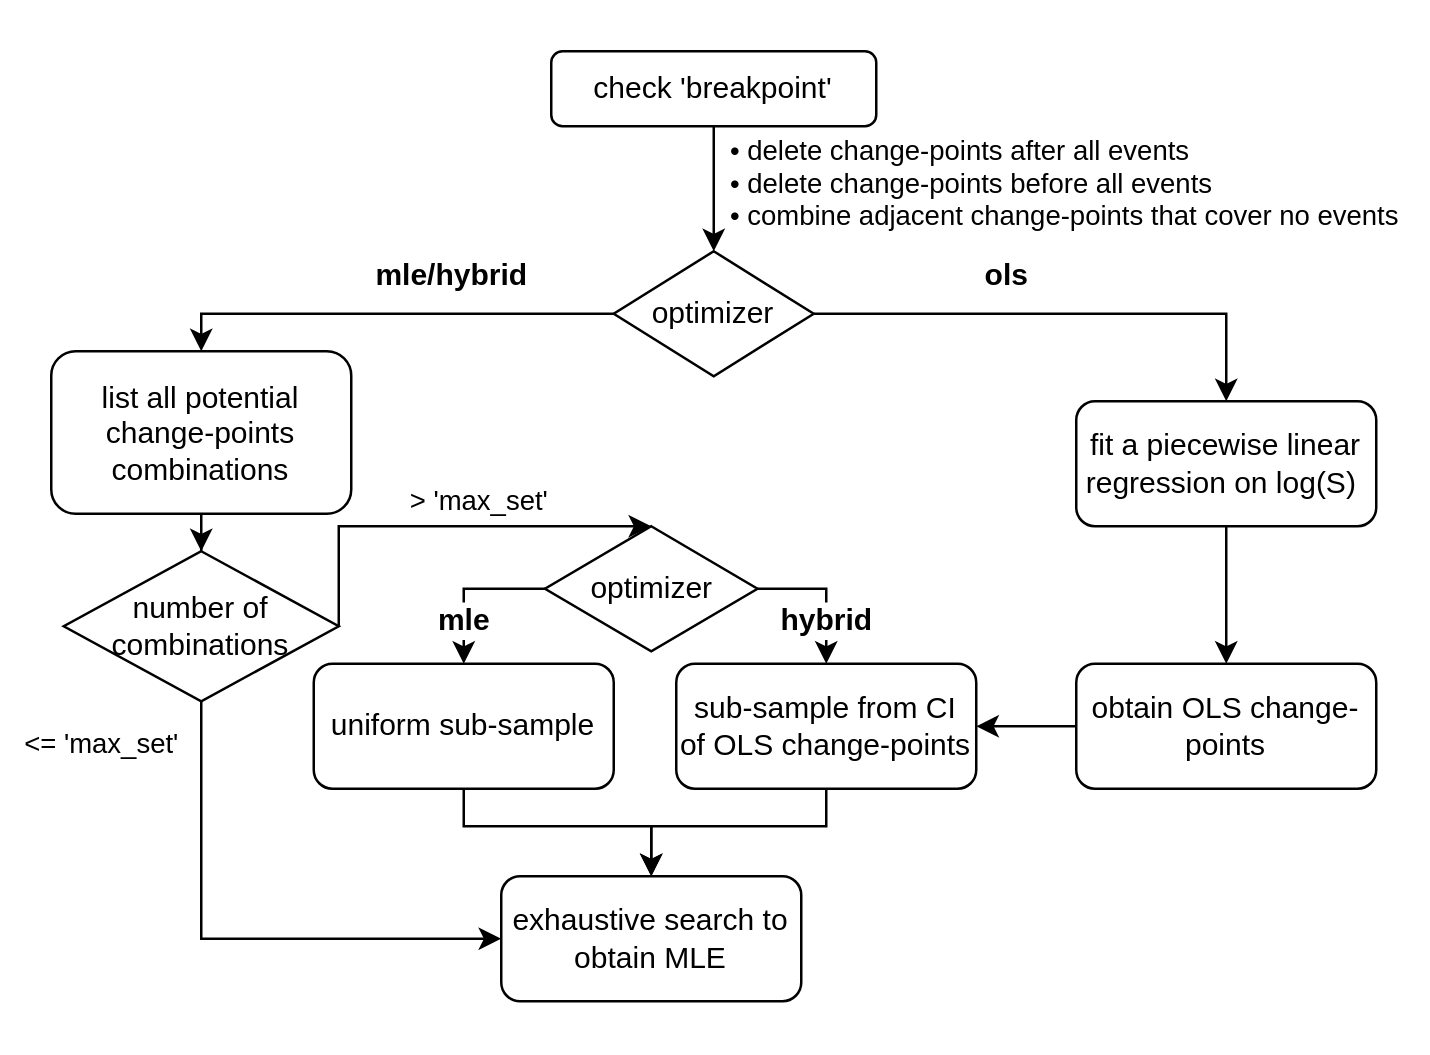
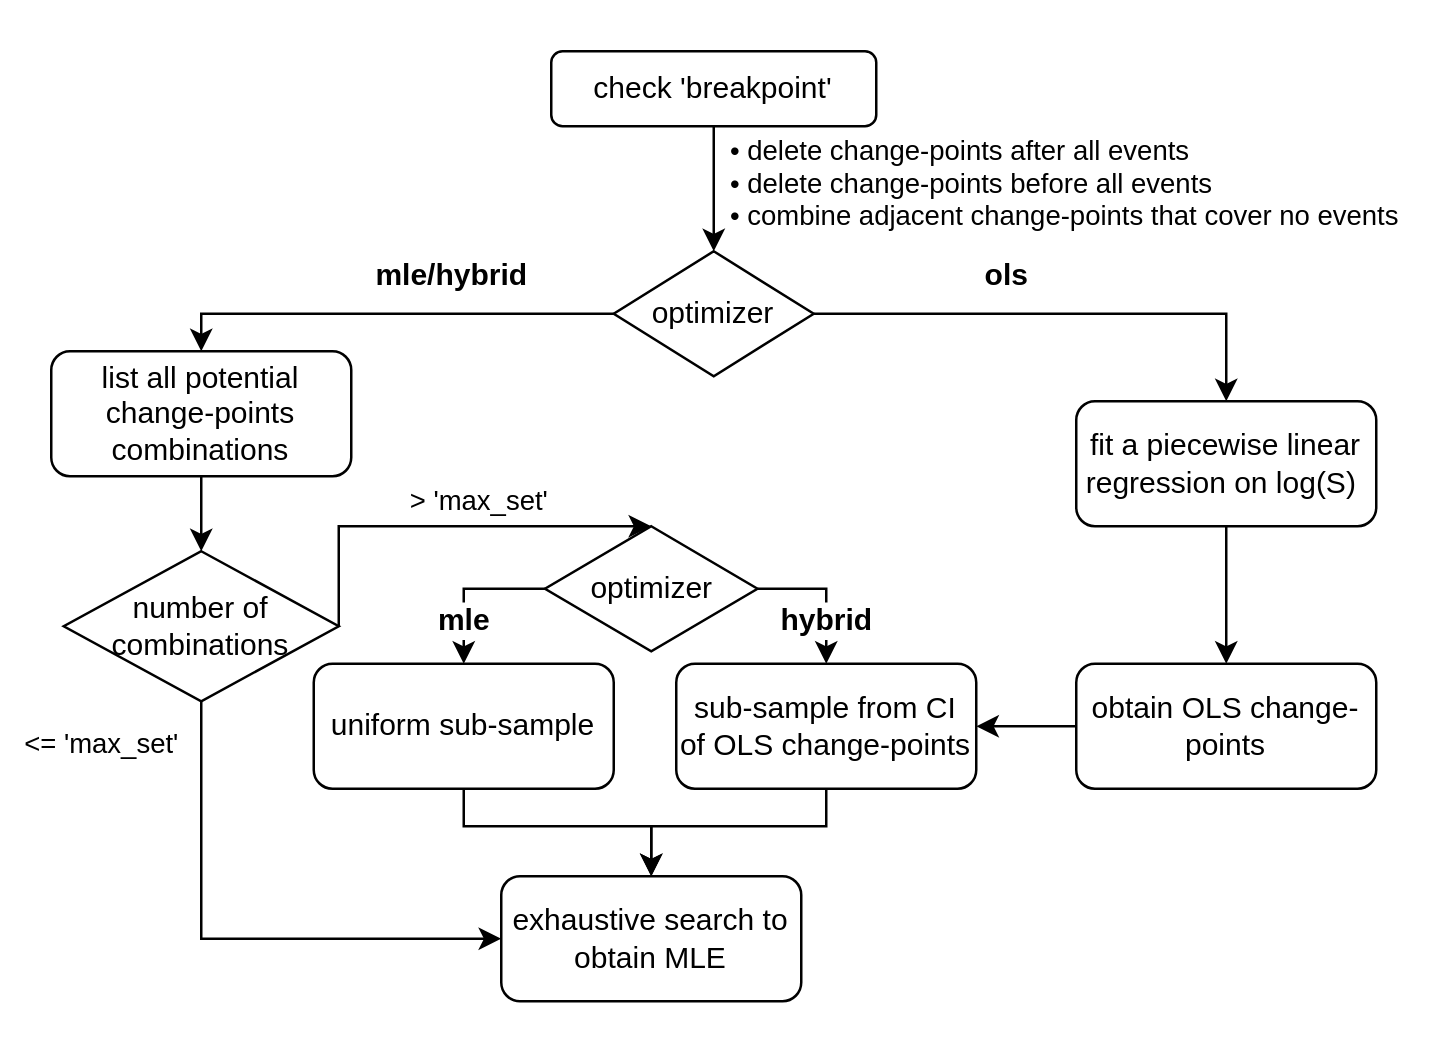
(201, 433) -> (201, 414)
